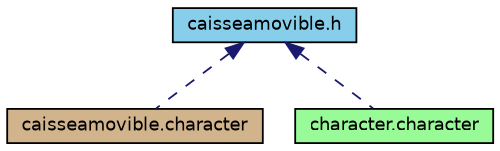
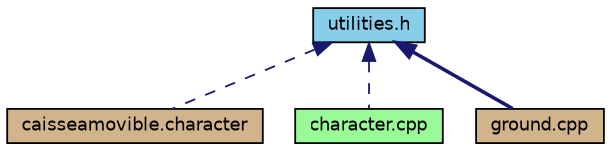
(265, 25) -> (369, 25)
(394, 126) -> (369, 126)
none -> (540, 126)
